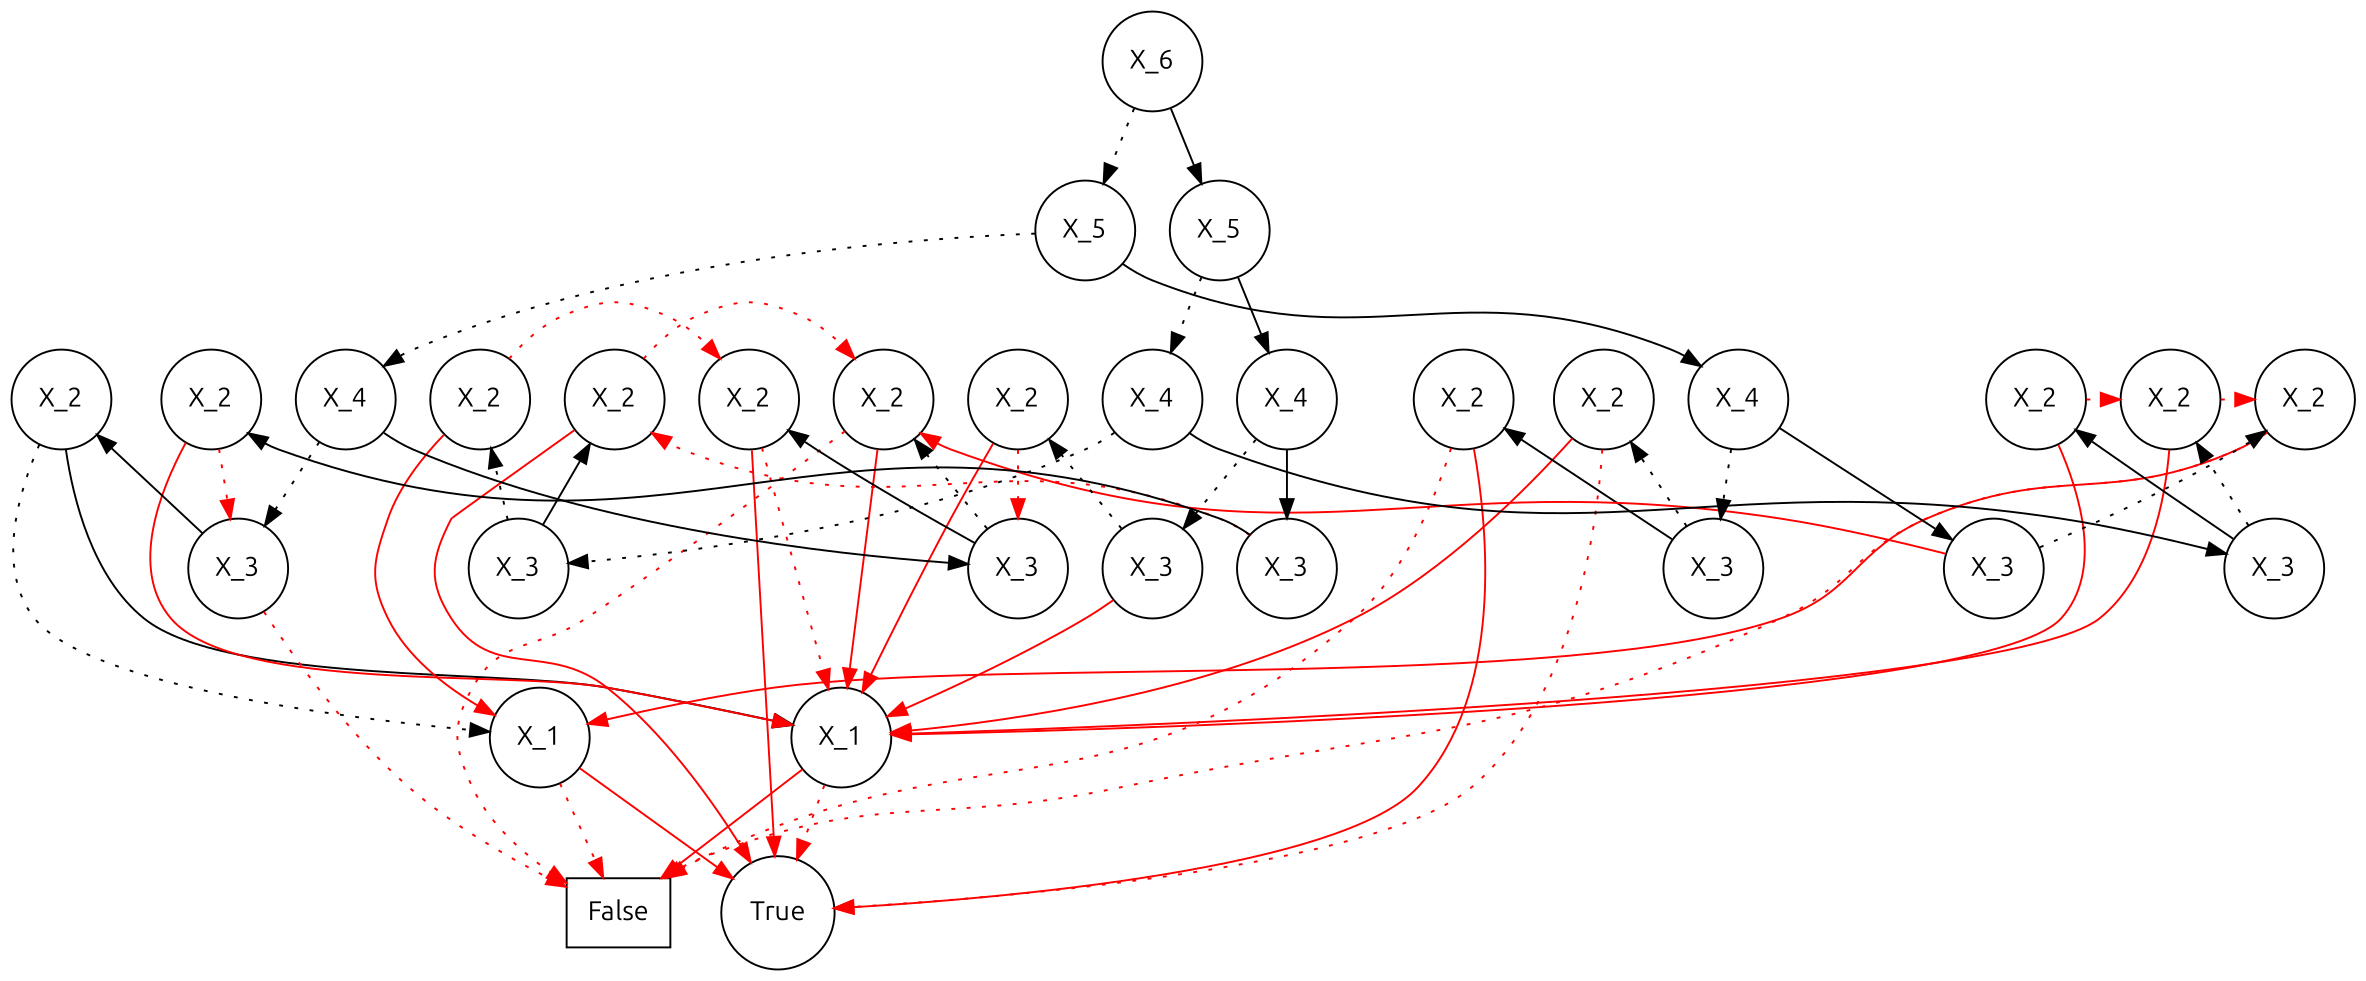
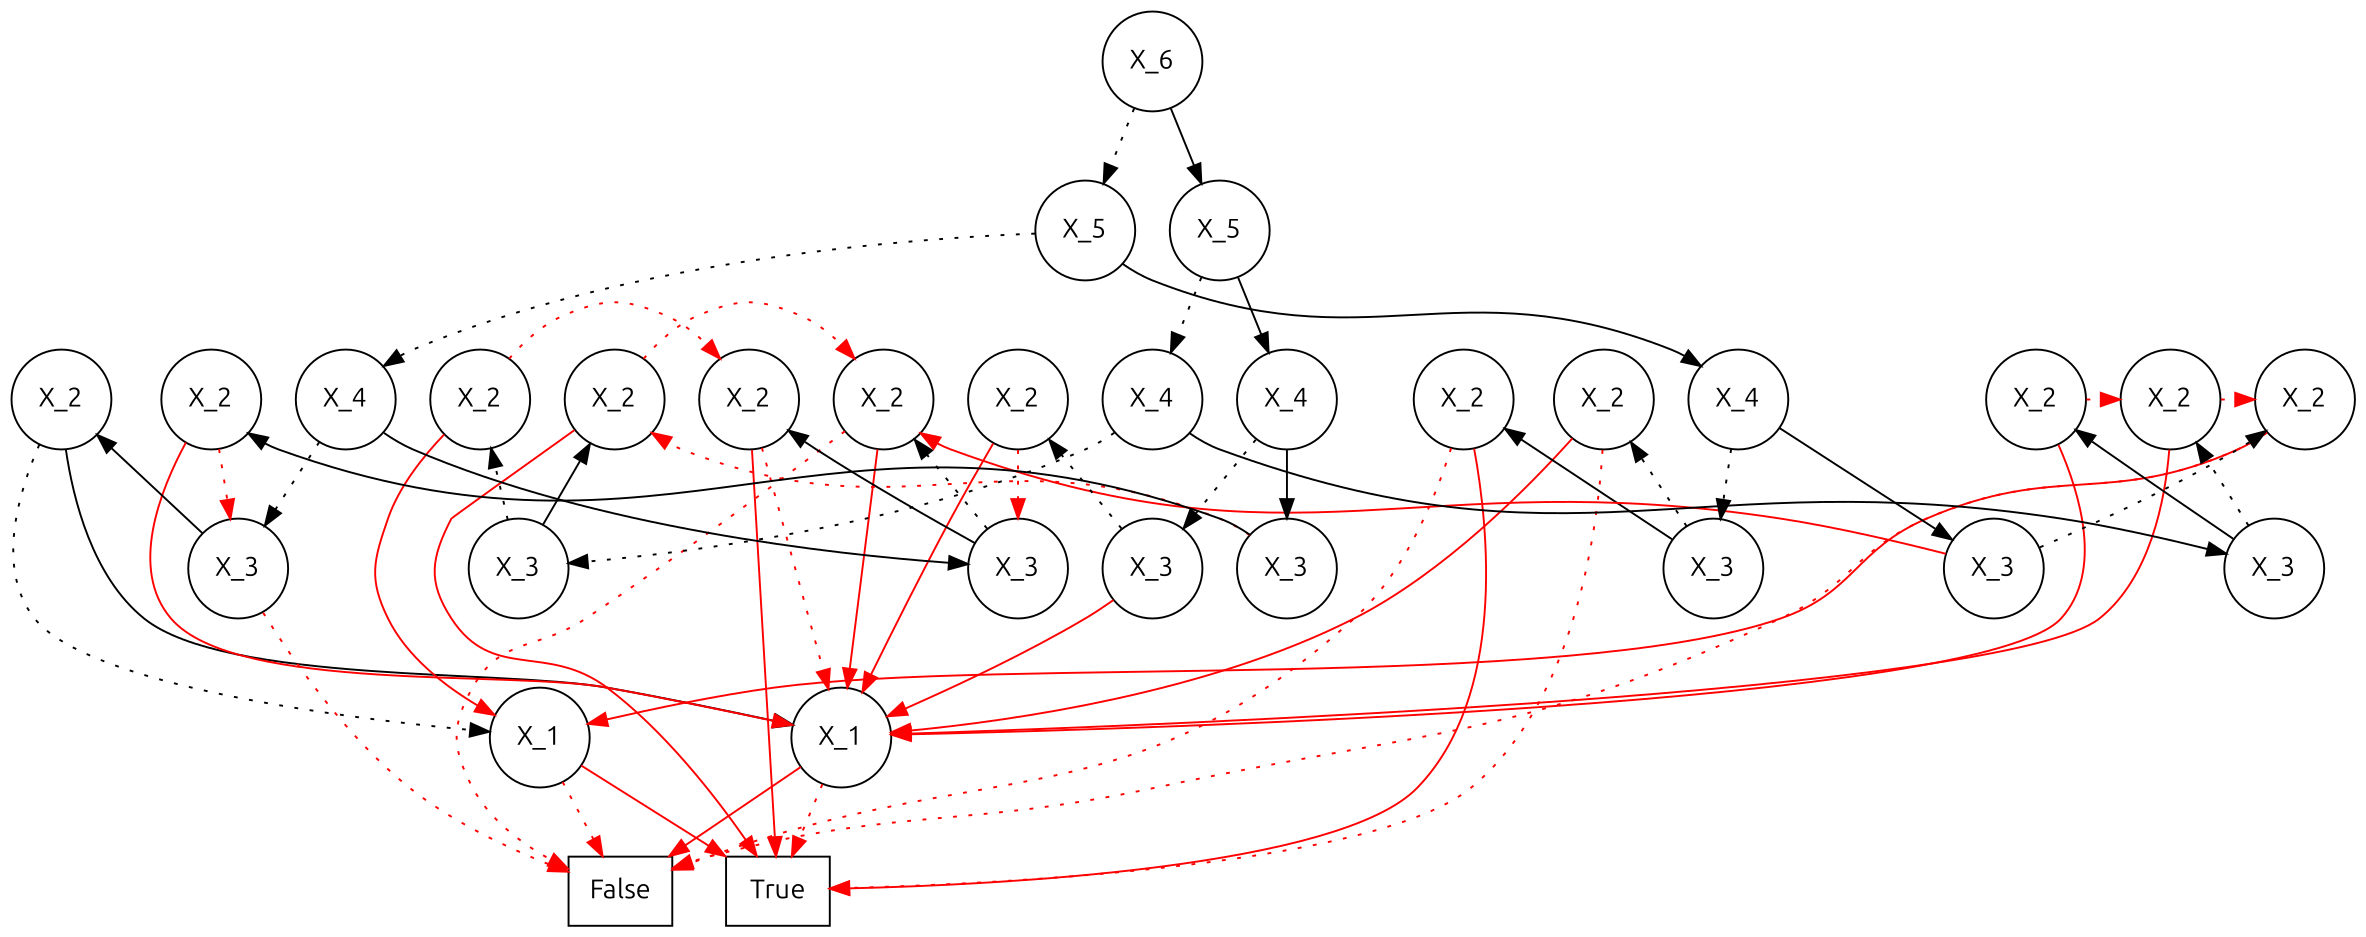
(778, 913) -> (778, 891)
